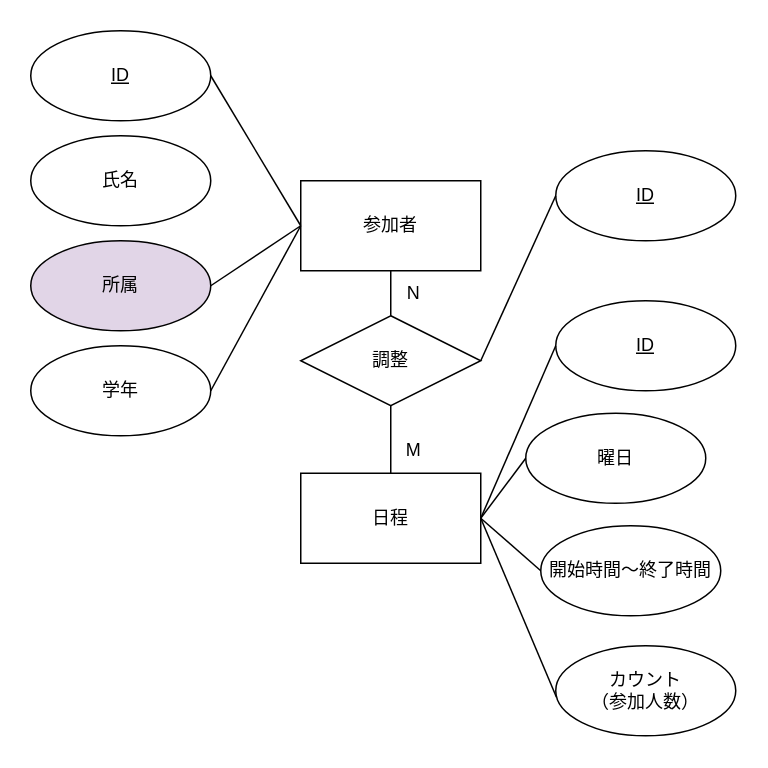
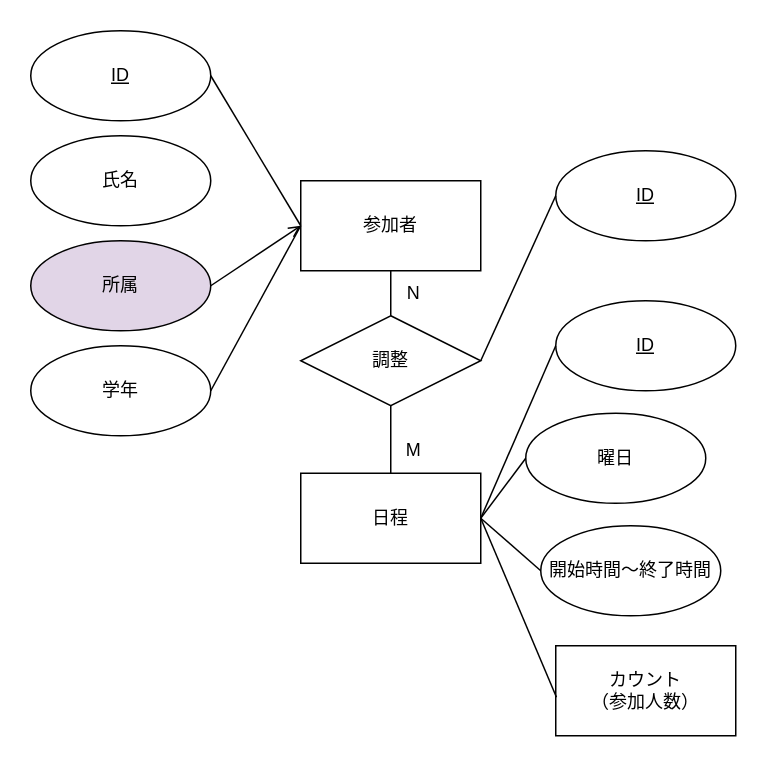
(292, 232) -> (294, 230)
(646, 691) -> (646, 691)
